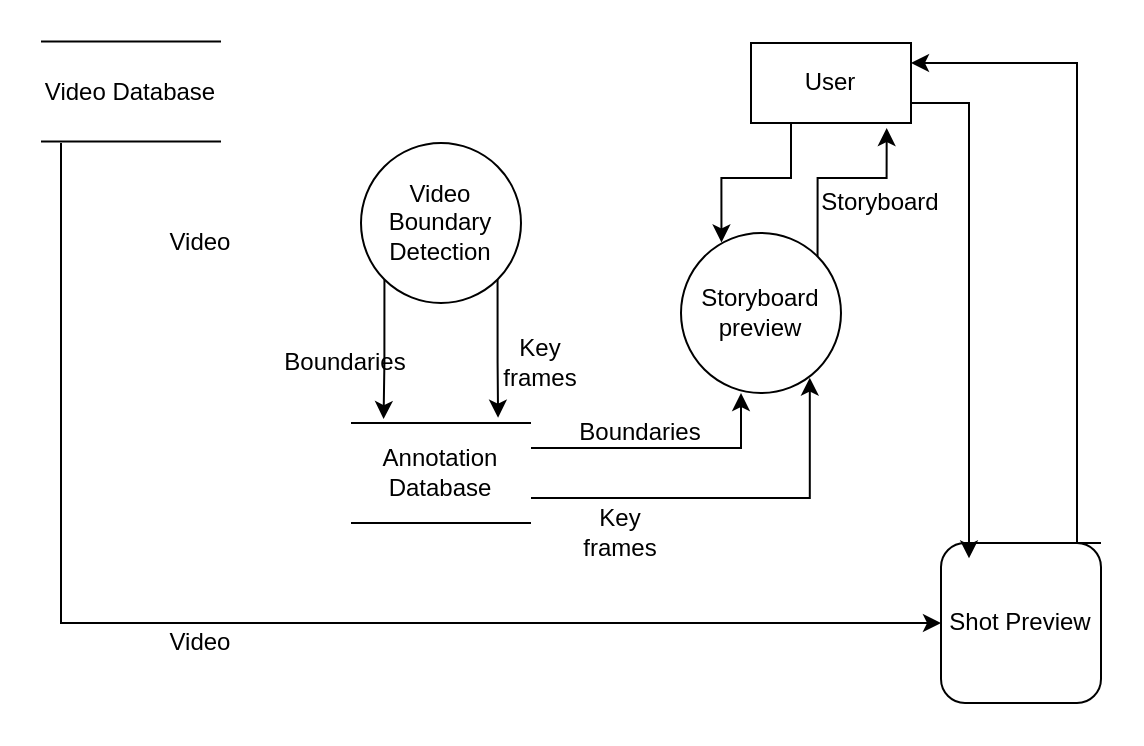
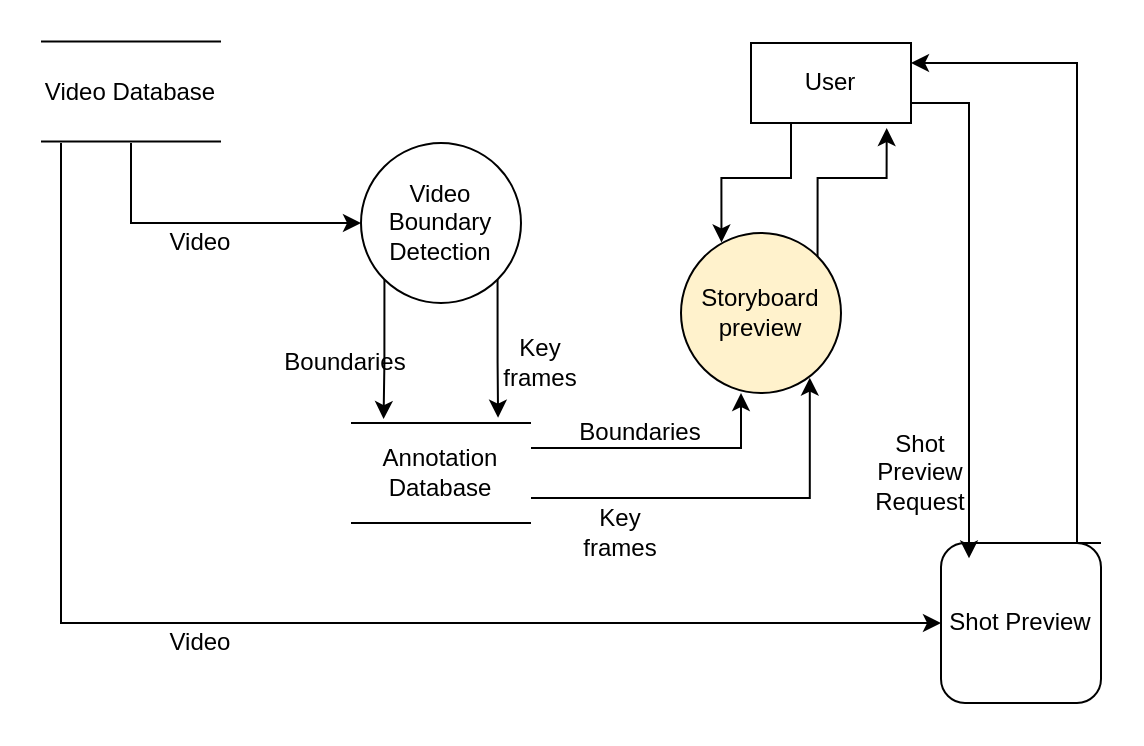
(881, 203) -> none
none -> (200, 223)
(761, 313) -> (761, 313)
none -> (921, 473)
